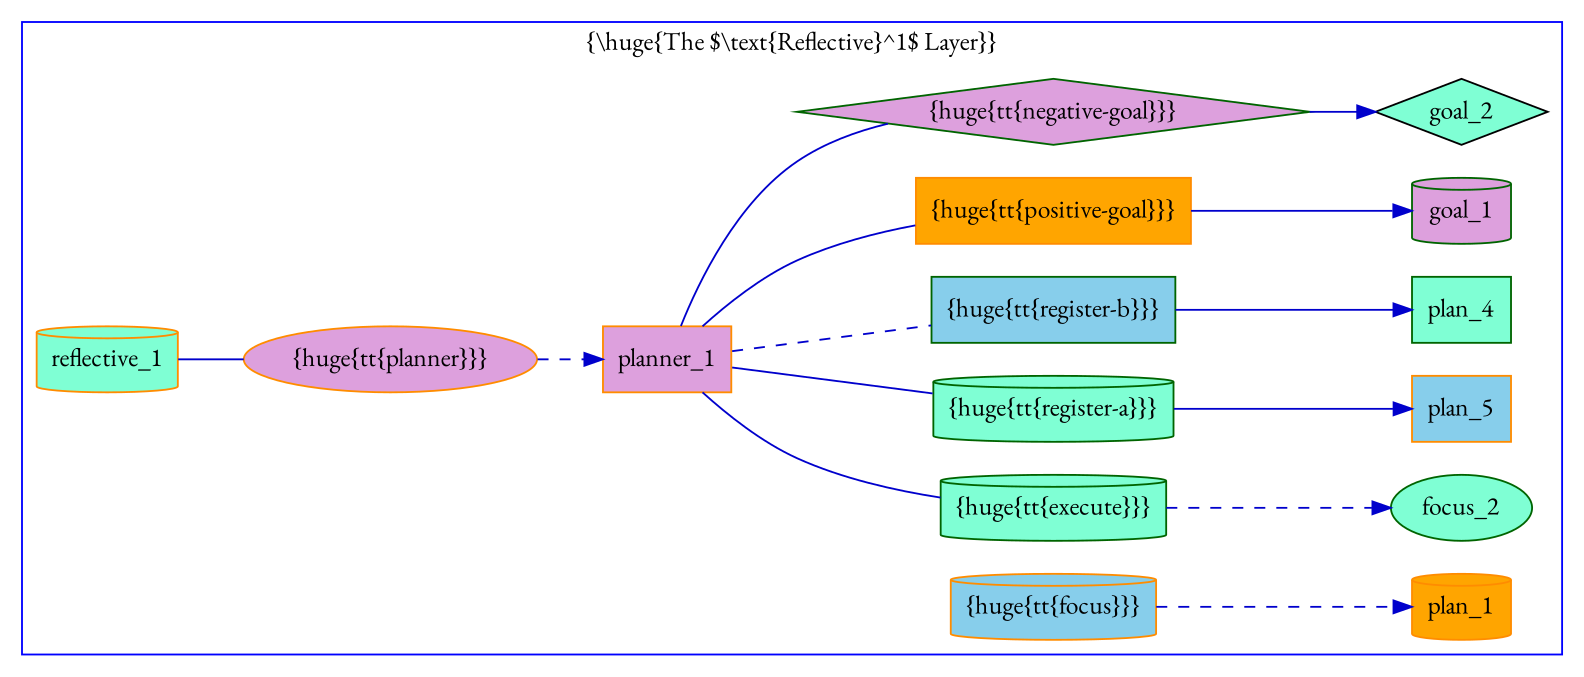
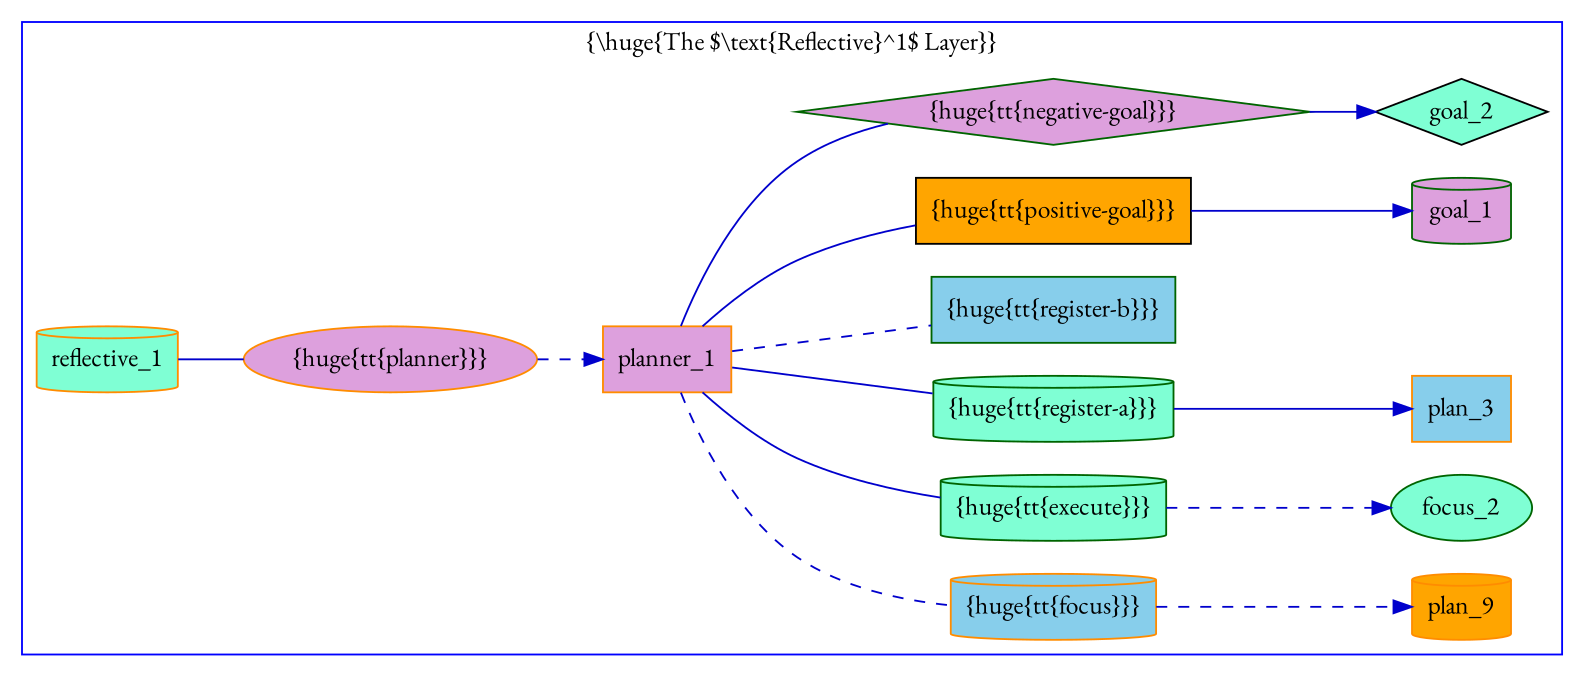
(1053, 211) -> (1053, 211)
(1462, 310) -> none
(1462, 409) -> (1462, 409)
none -> (781, 544)
(1462, 607) -> (1462, 607)
